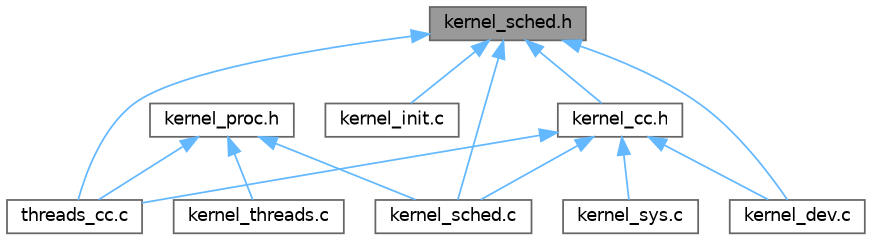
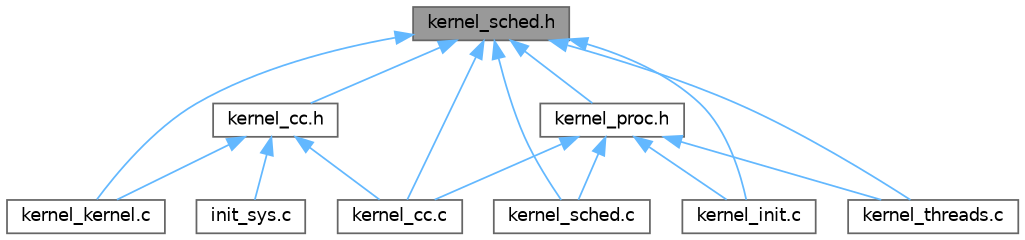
none -> (558, 77)
none -> (746, 108)
(529, 173) -> none
none -> (688, 173)
(75, 217) -> (400, 217)
(631, 217) -> (251, 217)
(797, 217) -> (86, 217)
